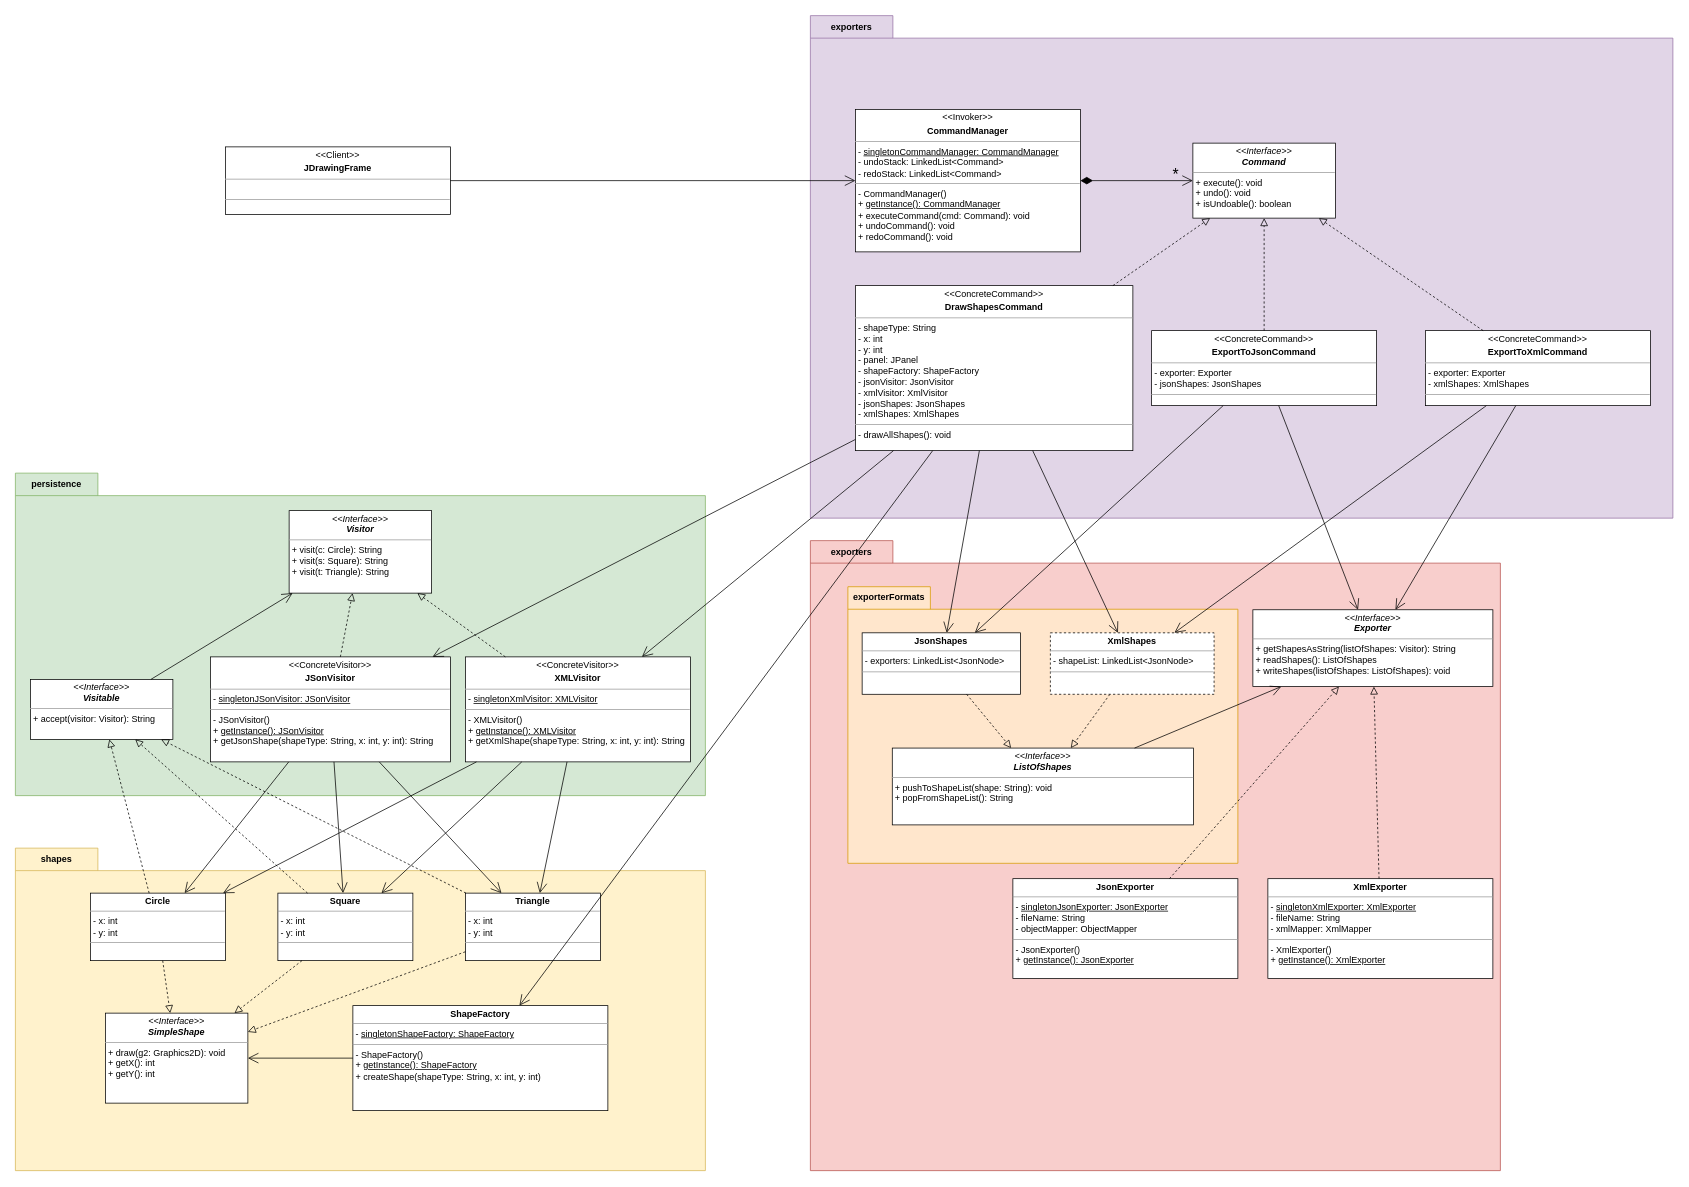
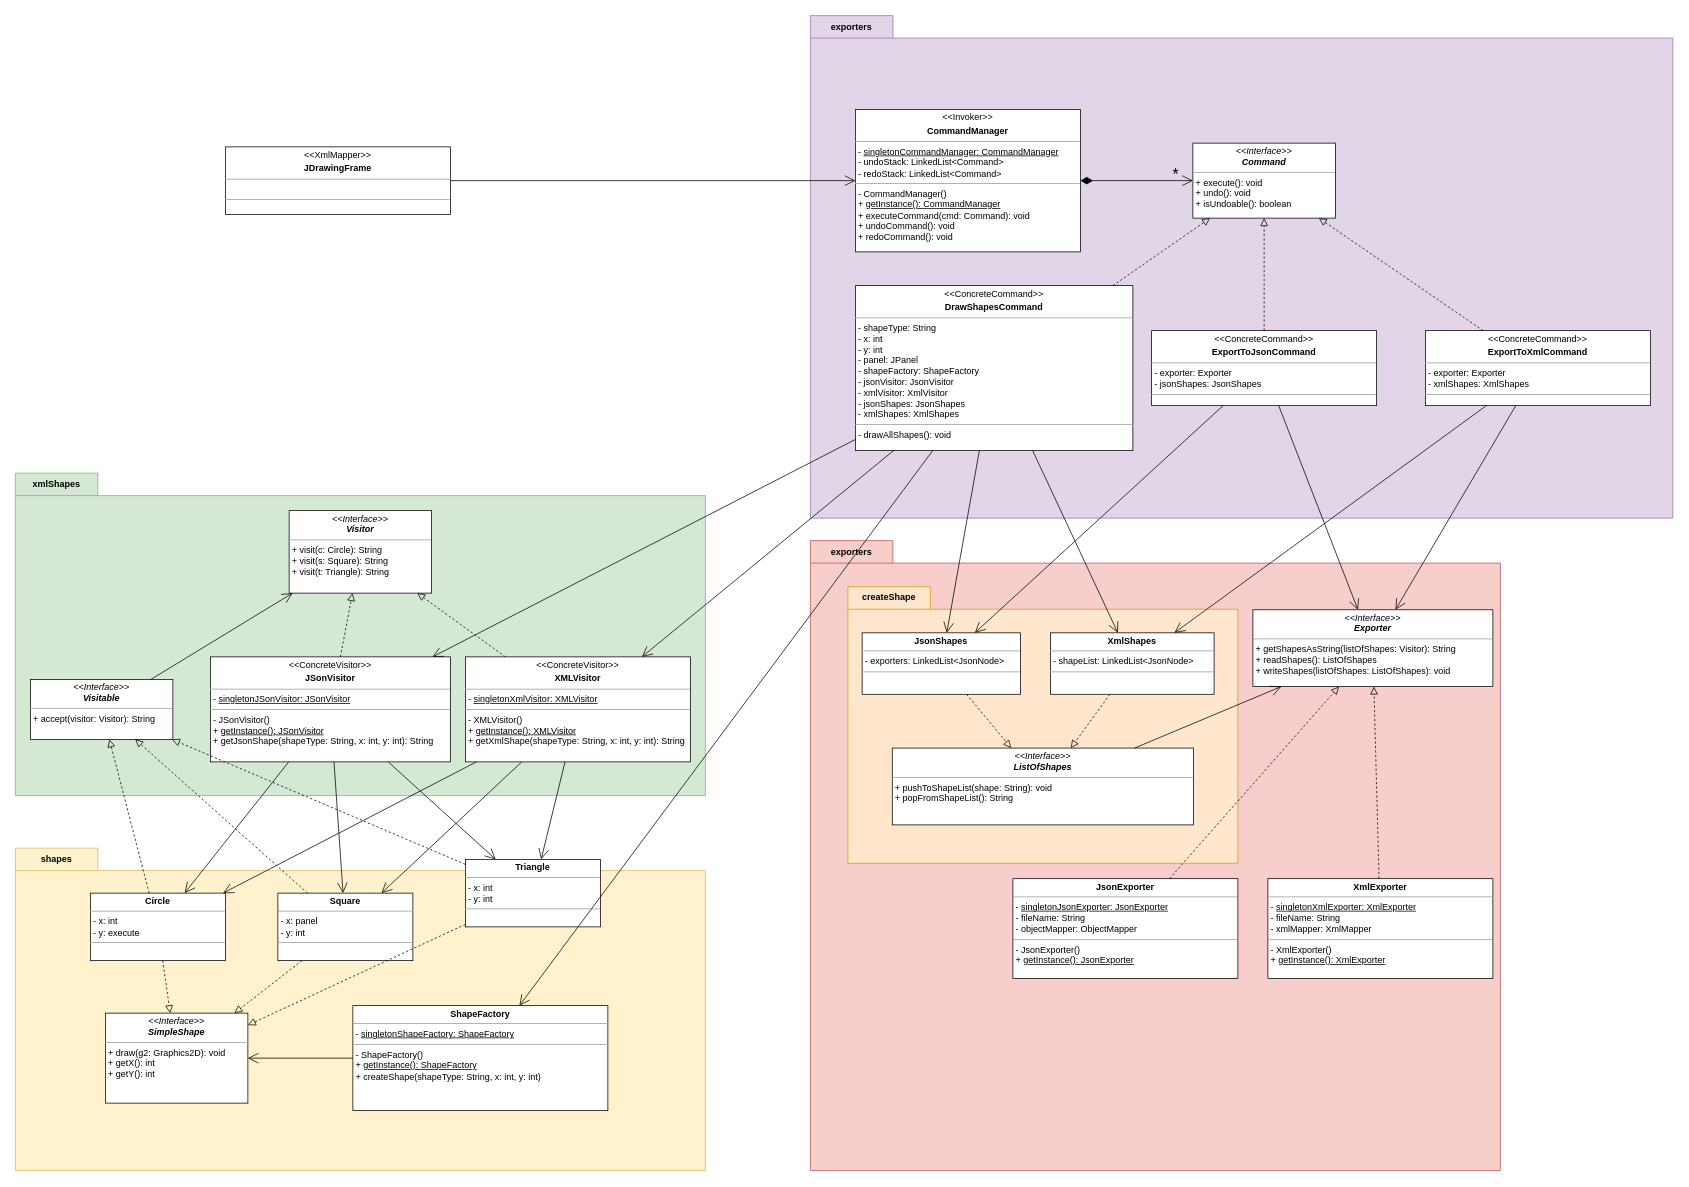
(257, 157) -> (257, 157)
(57, 484) -> (57, 484)
(889, 597) -> (889, 597)
(1132, 663) -> (1132, 663)
(106, 909) -> (117, 909)
(293, 909) -> (298, 909)
(533, 927) -> (533, 893)
